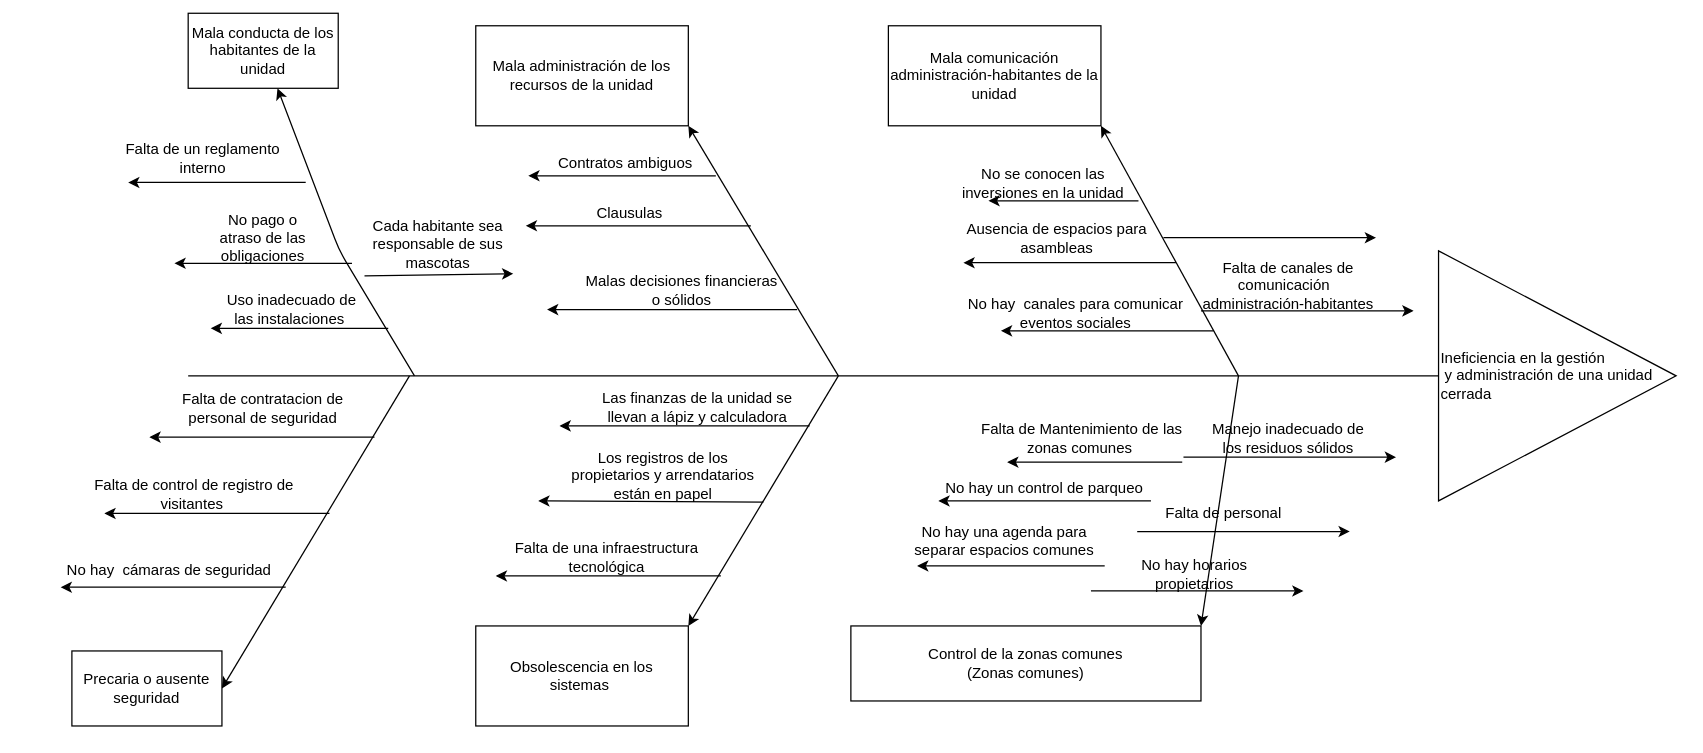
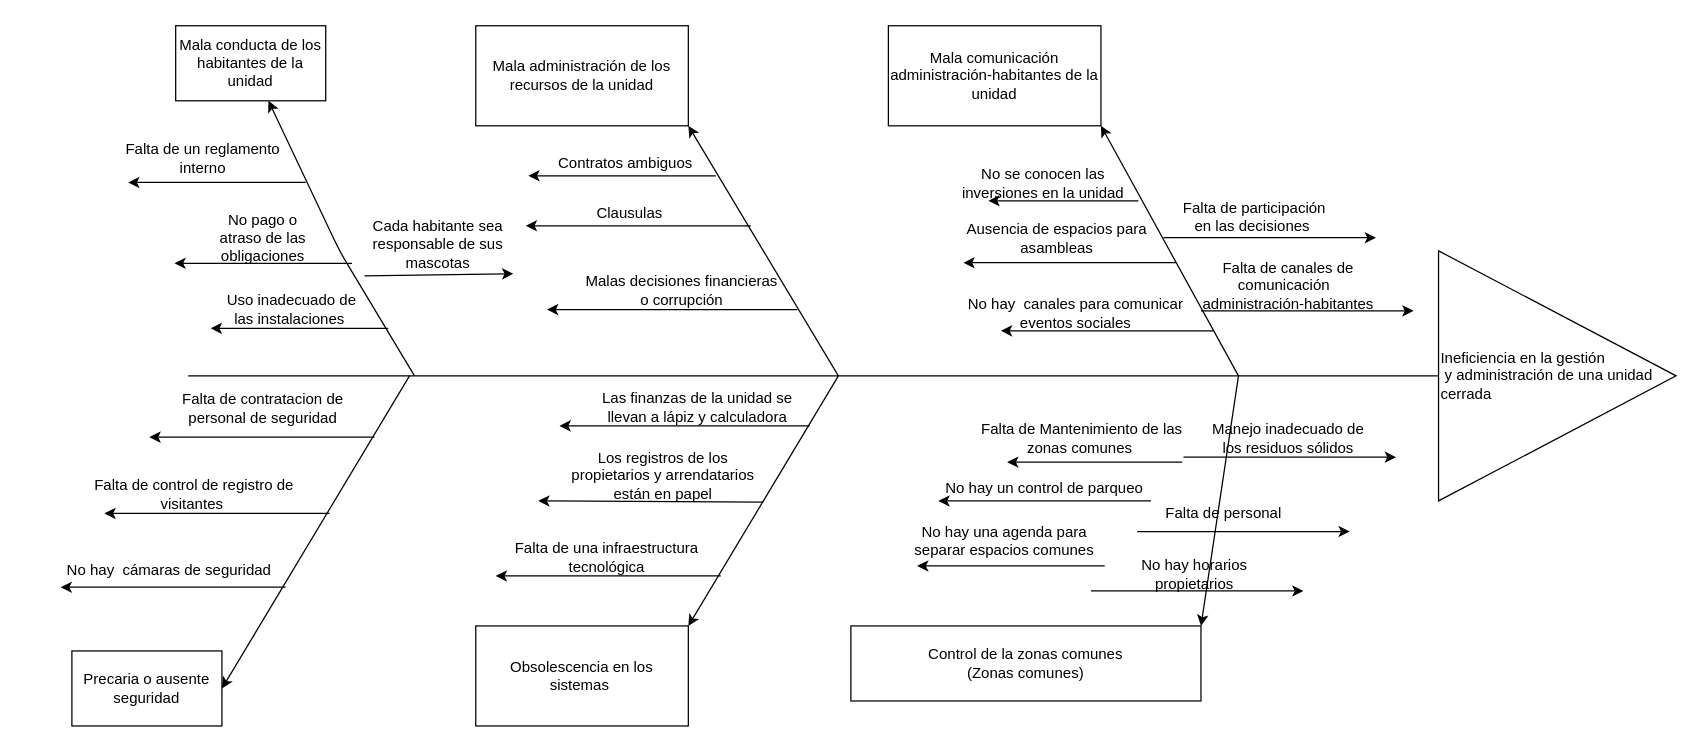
(263, 51) -> (251, 63)
none -> (1254, 217)
(682, 291) -> (682, 291)
